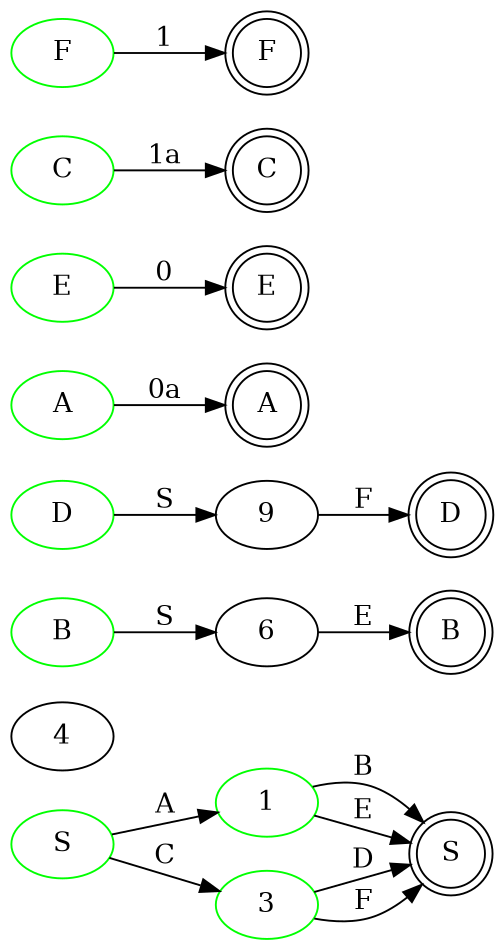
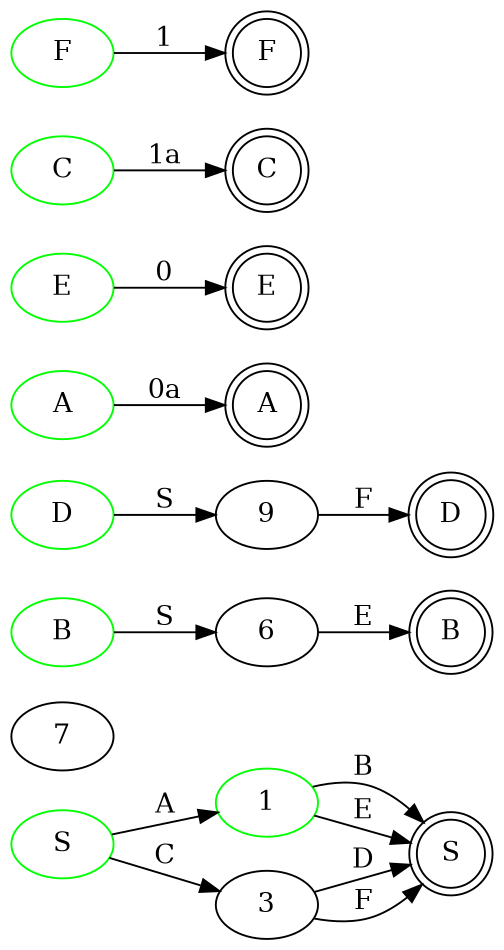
(62, 736) -> (62, 736)
(267, 905) -> (267, 905)
